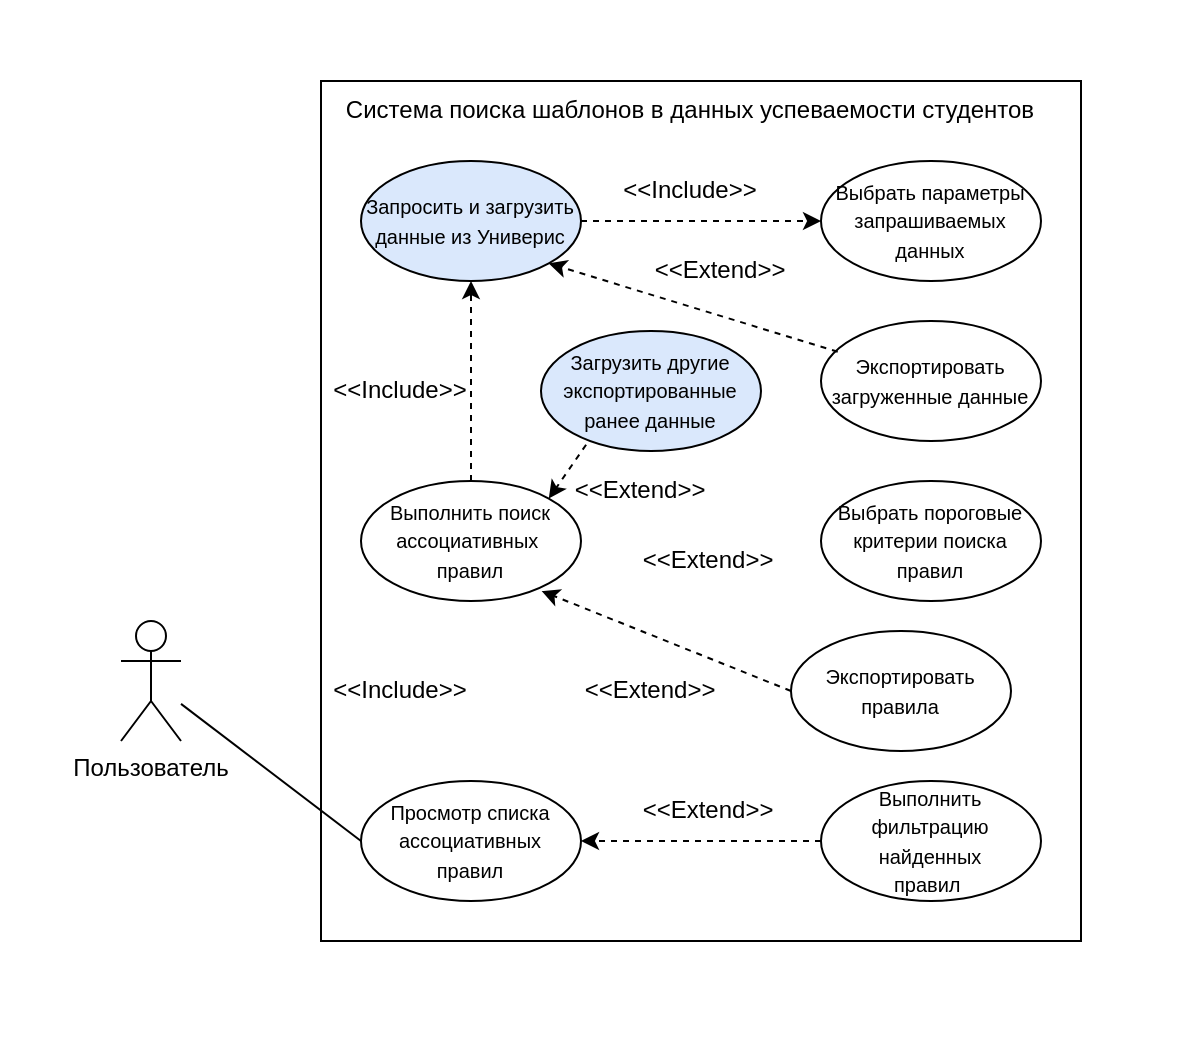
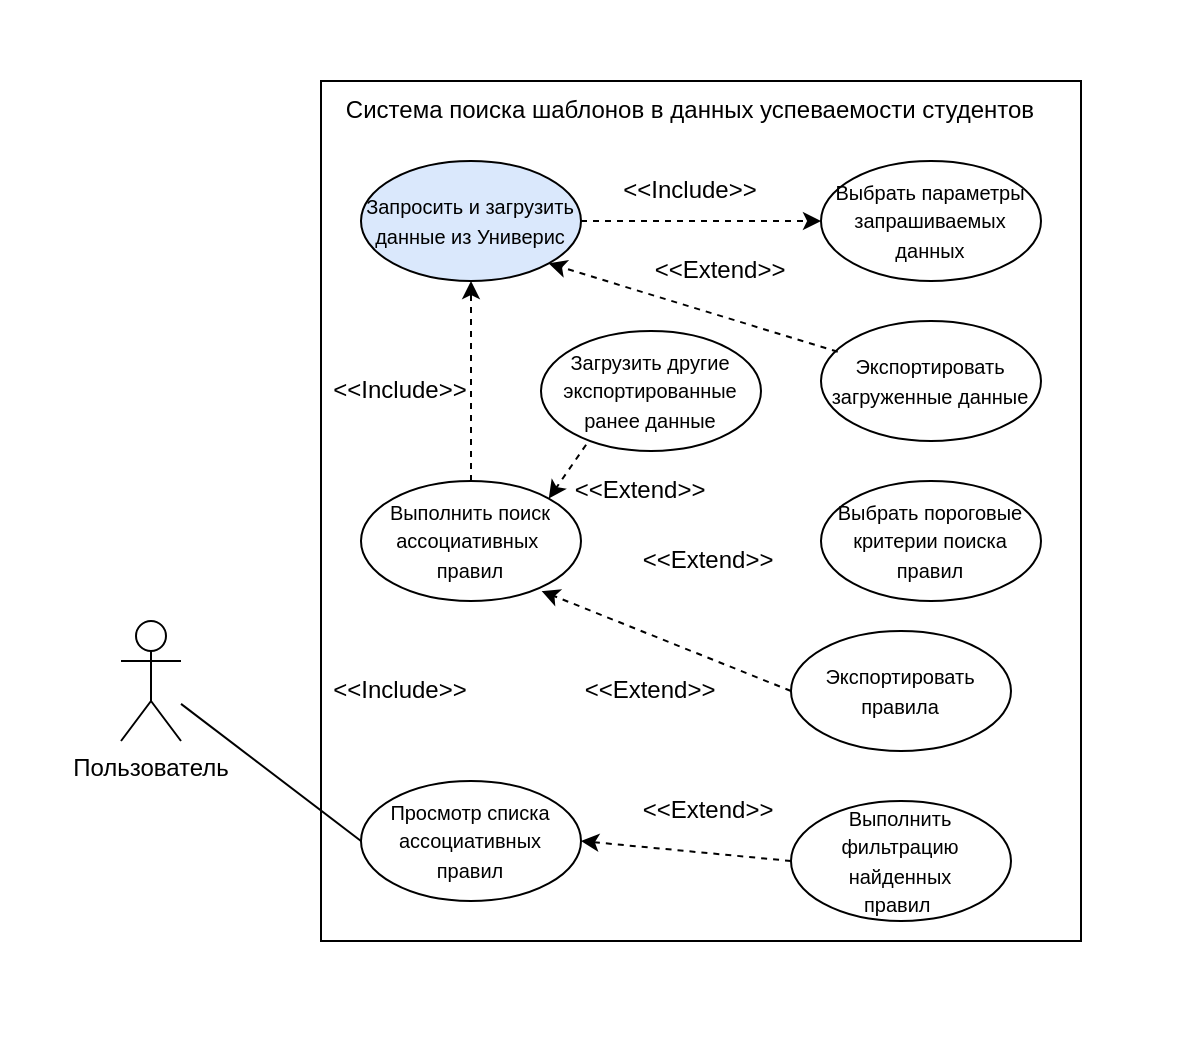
(651, 391) -> (651, 391)
(931, 841) -> (901, 861)
